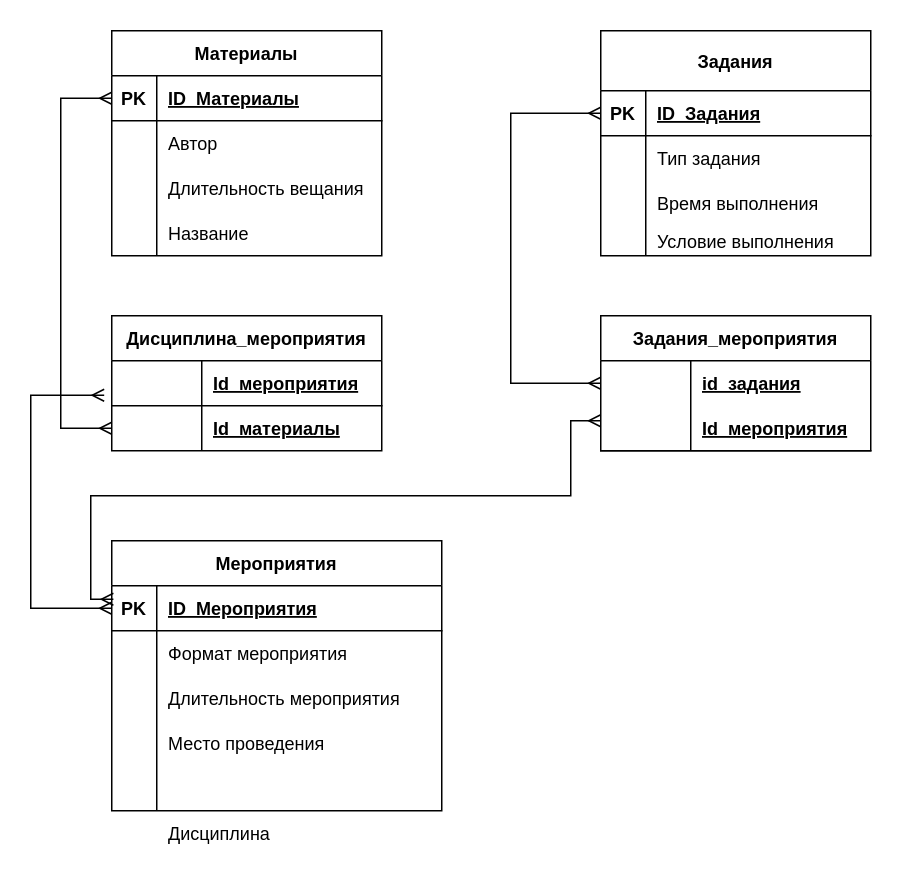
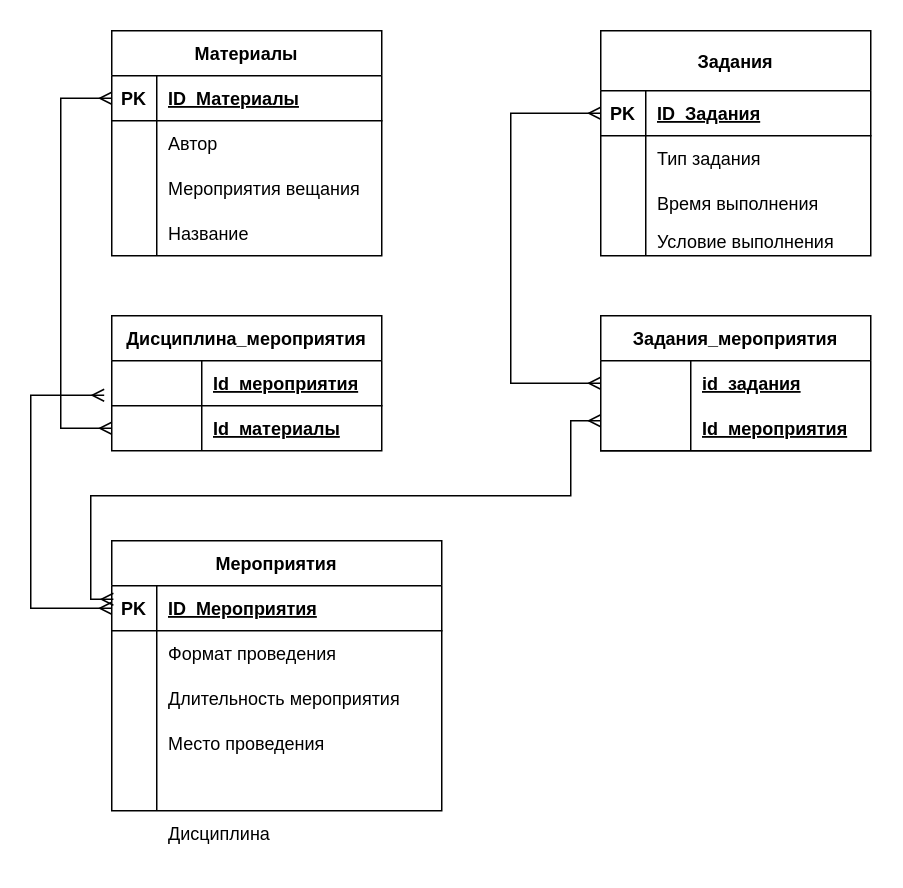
(266, 189) -> (261, 189)
(256, 654) -> (251, 654)
